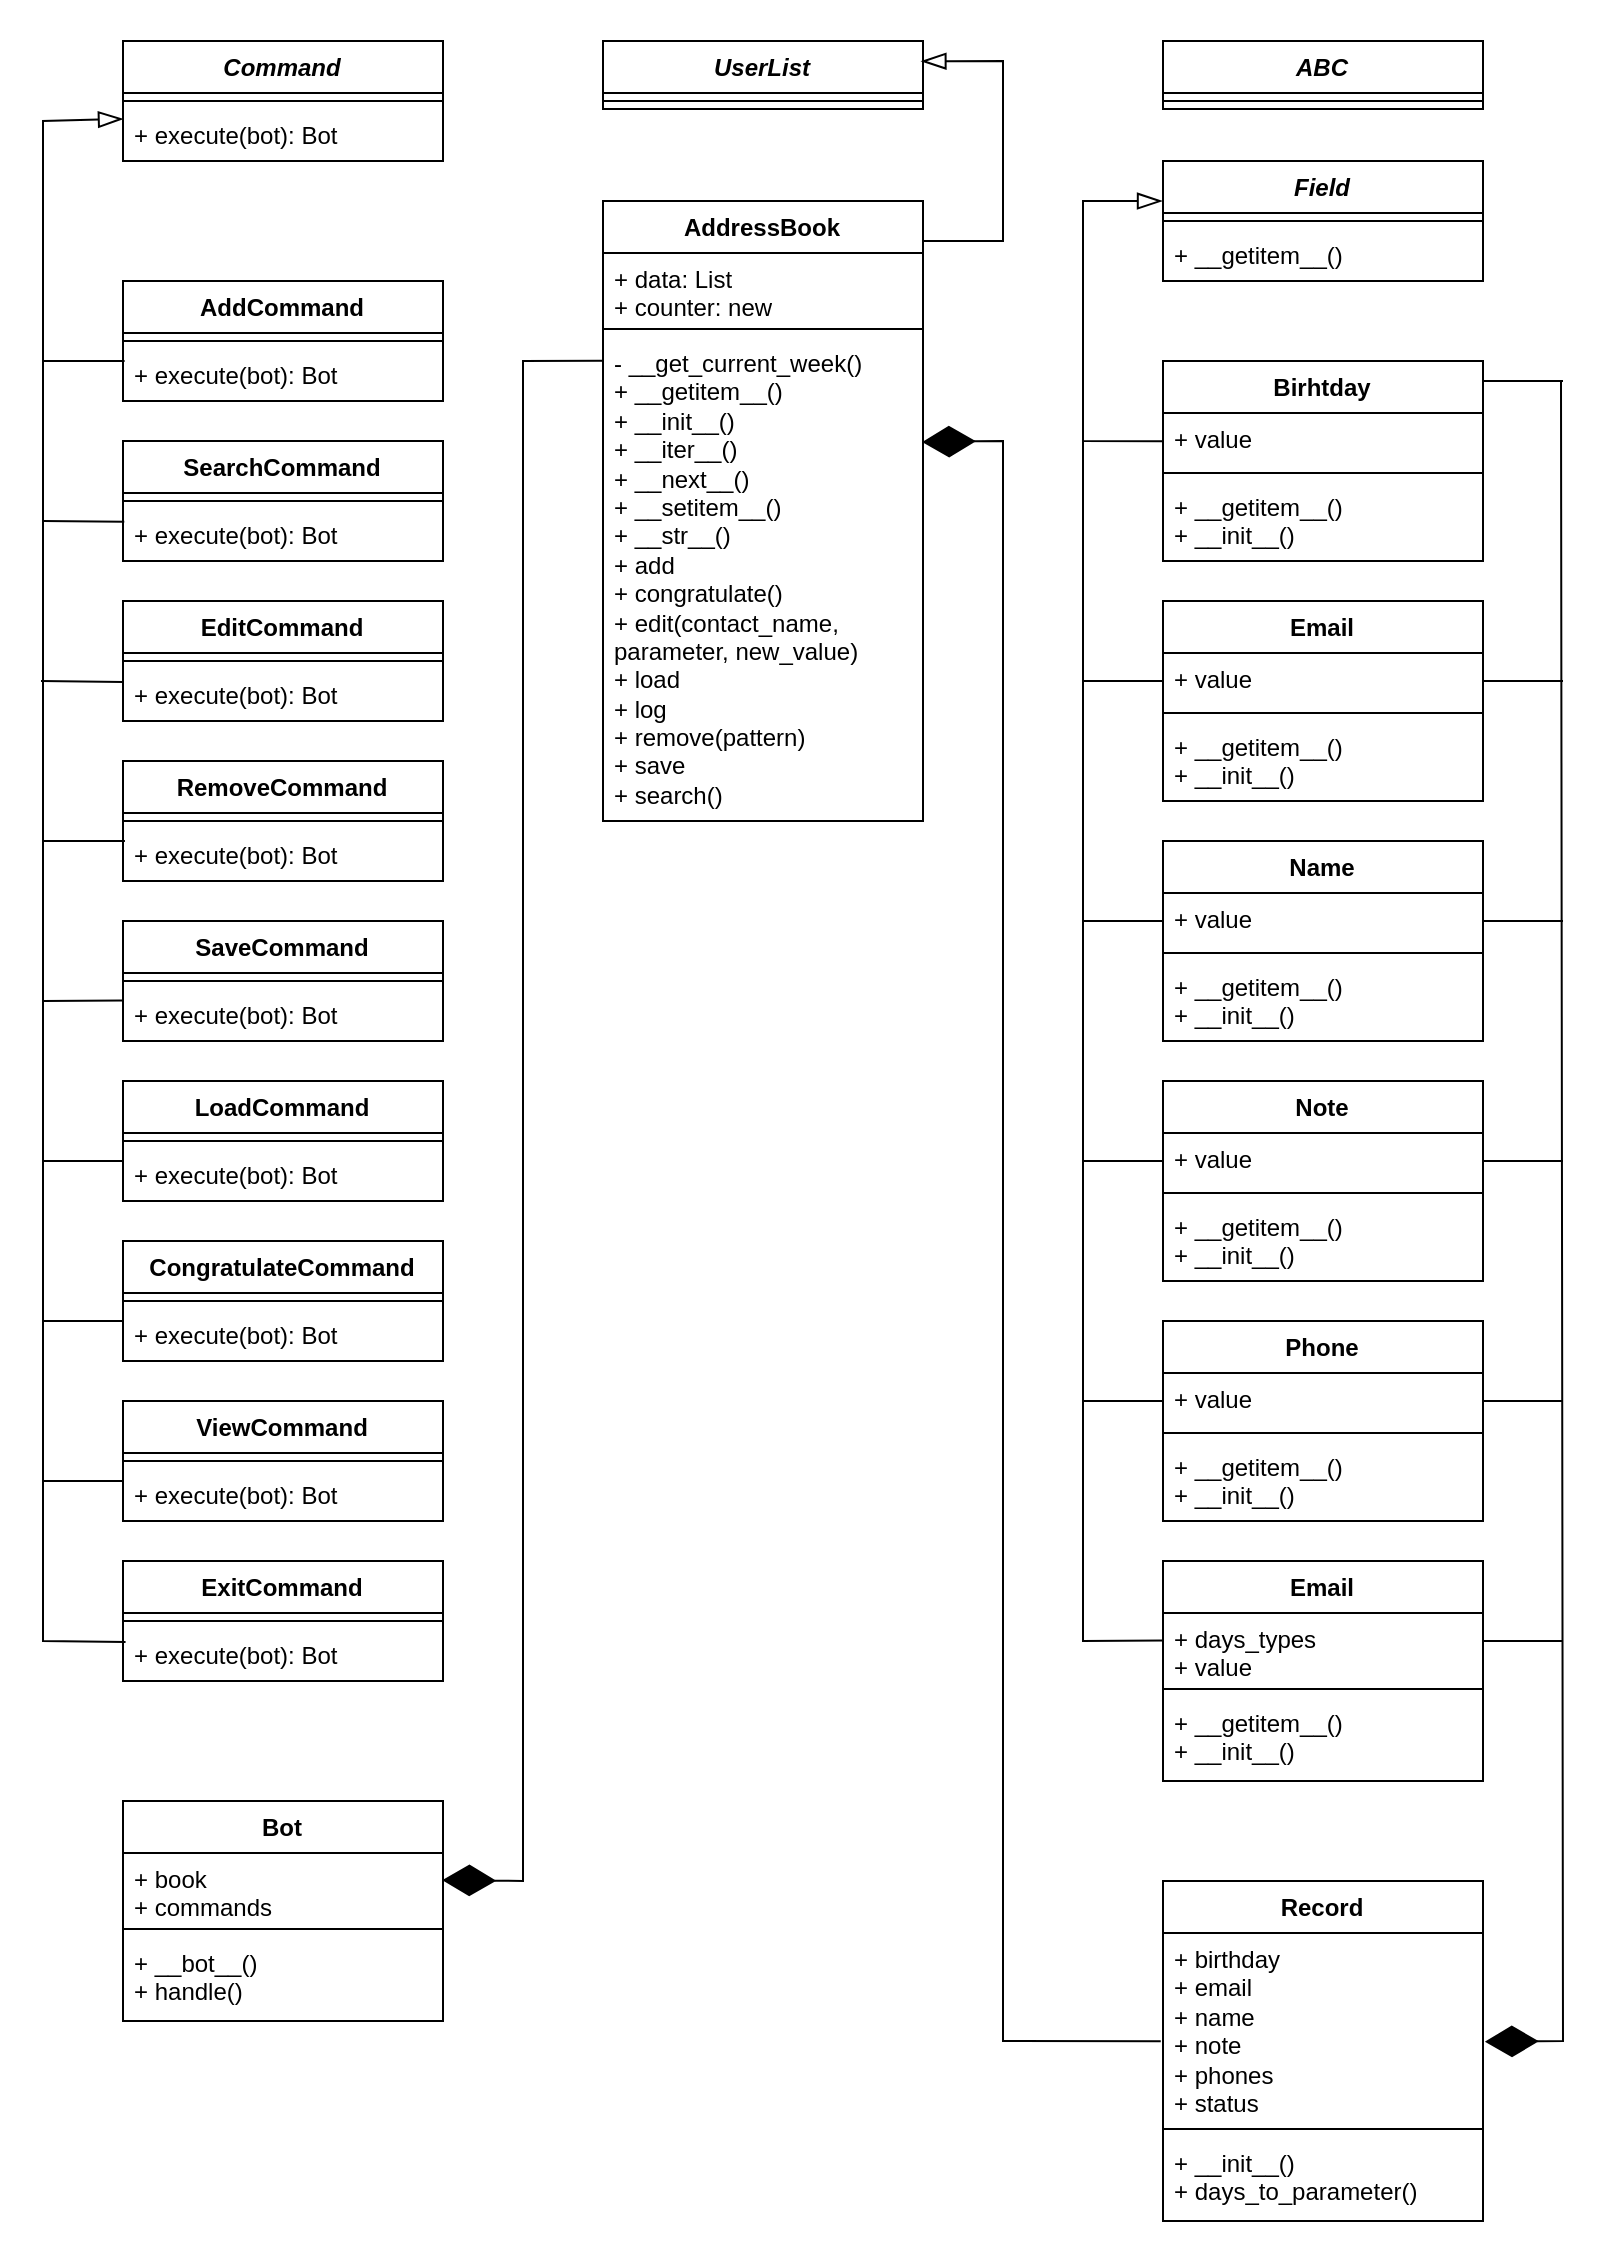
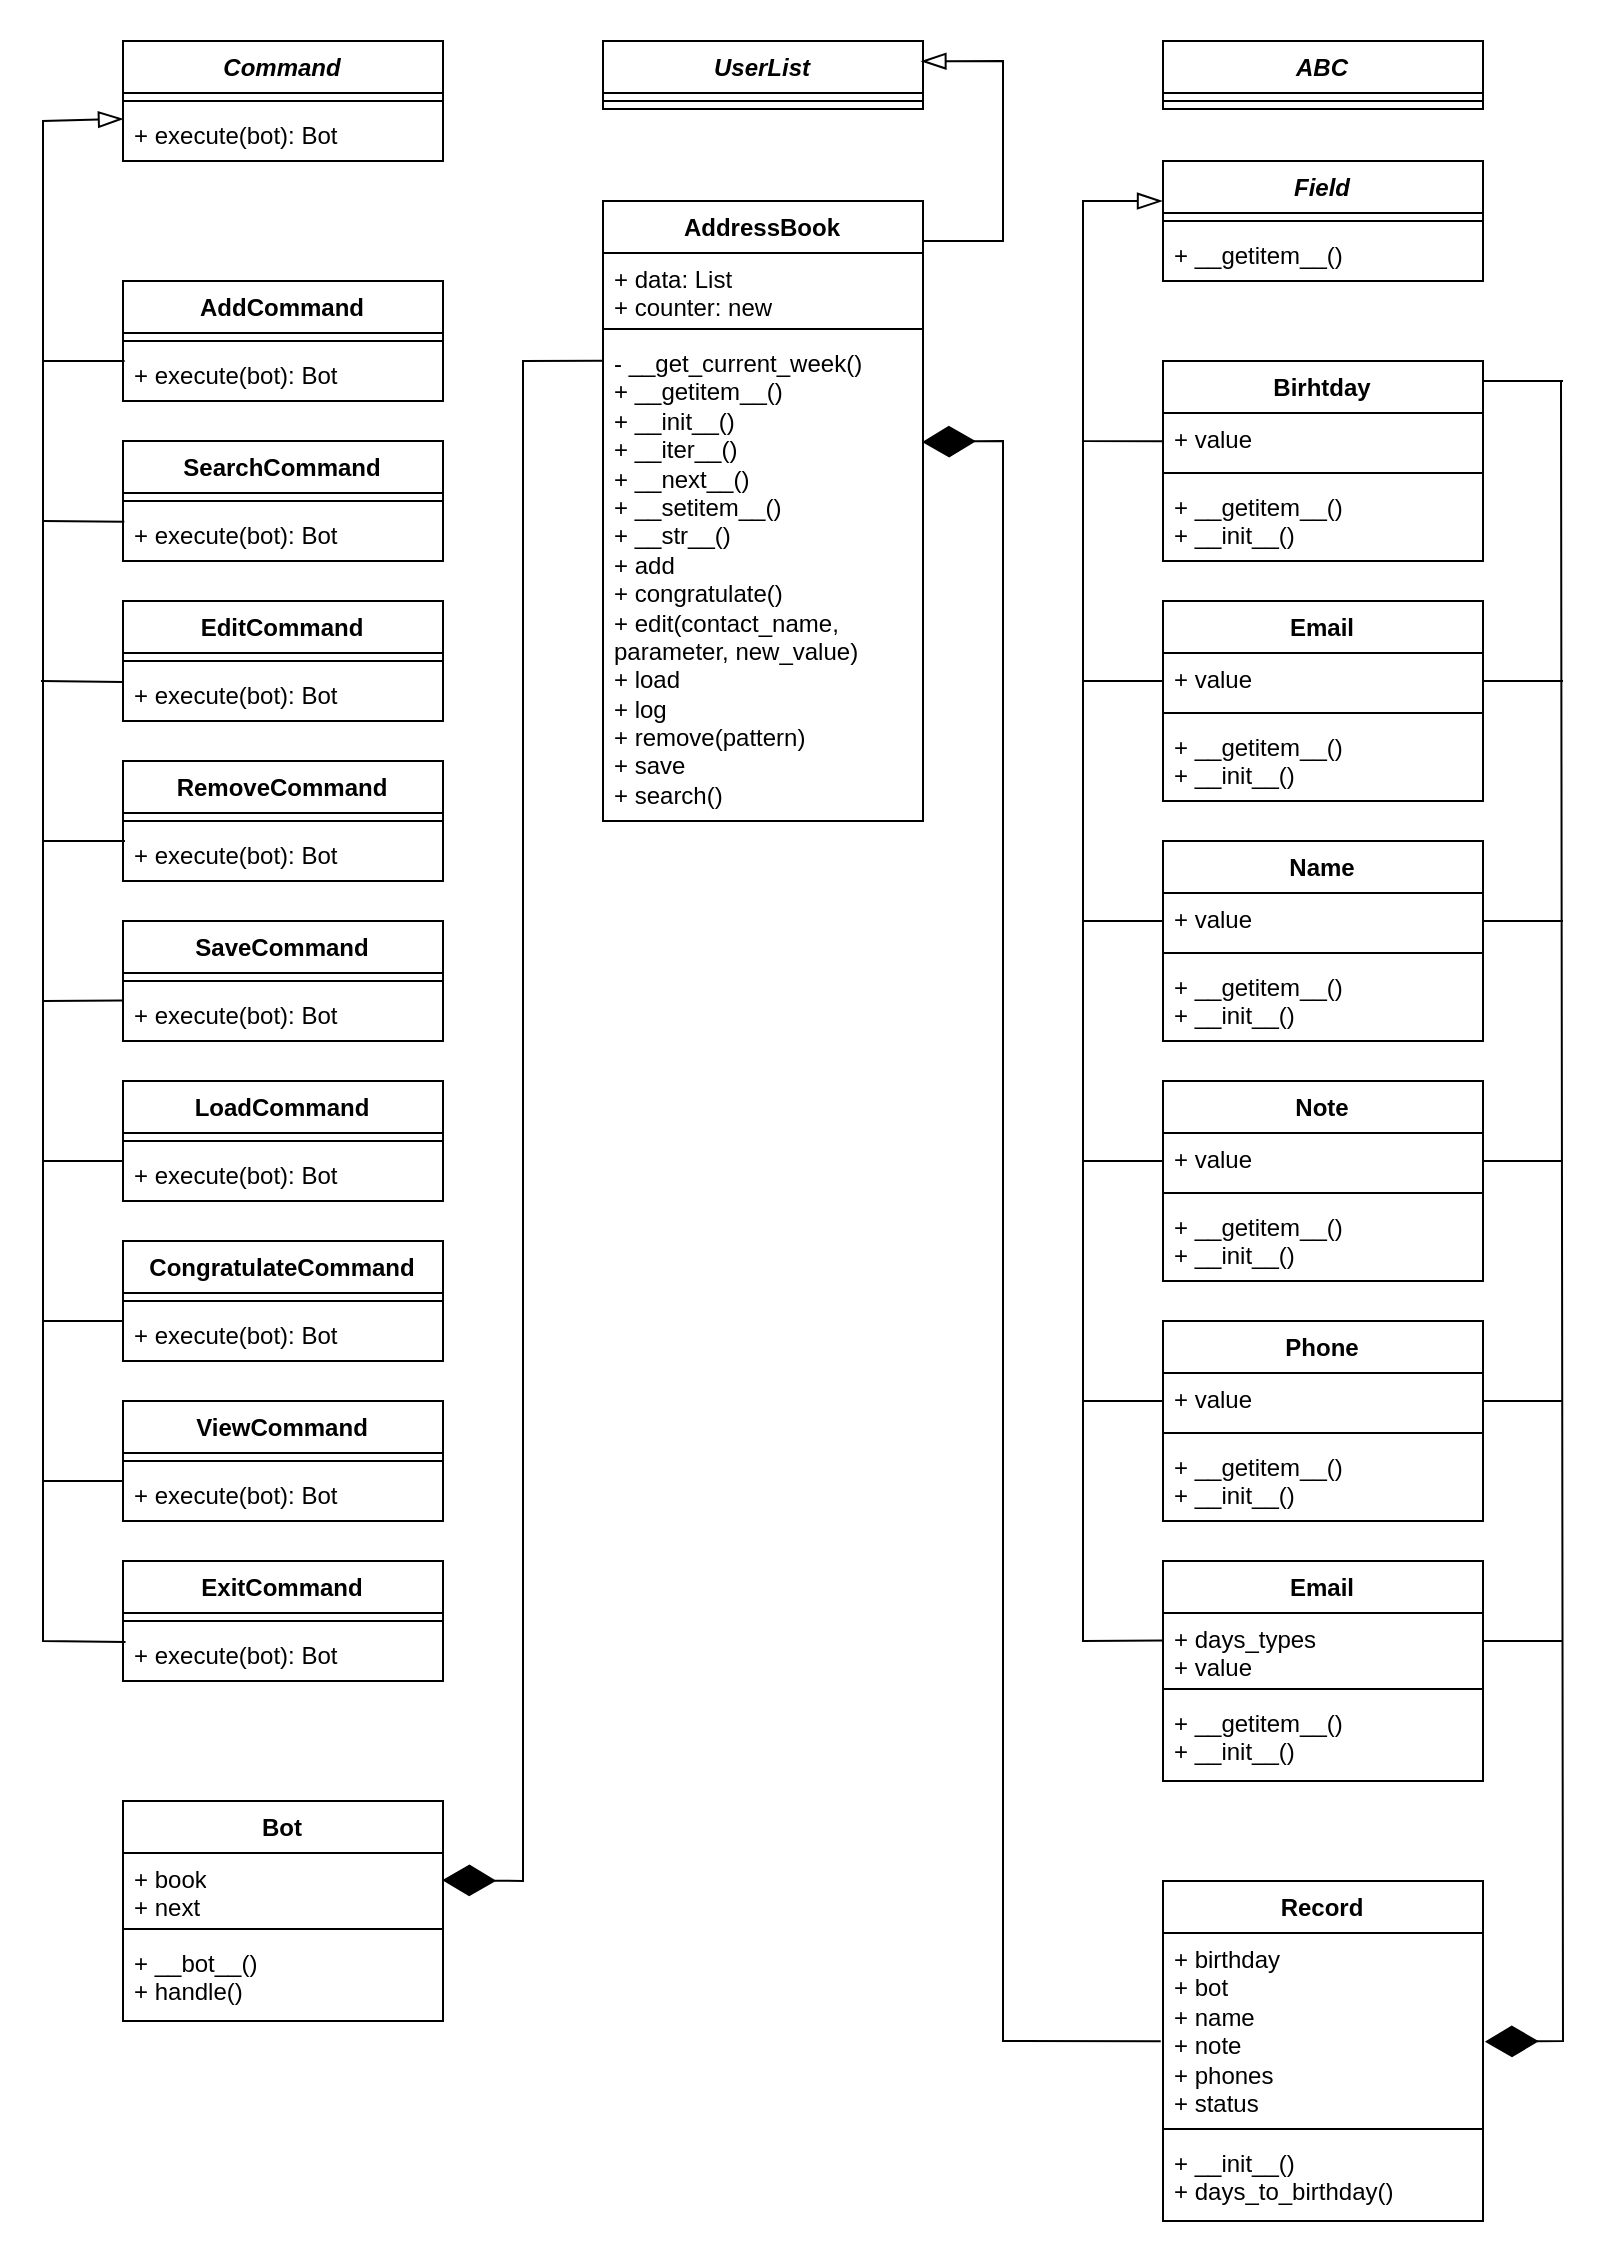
(199, 1896) -> (172, 1896)
(1236, 2033) -> (1236, 2033)
(1313, 2180) -> (1303, 2180)
